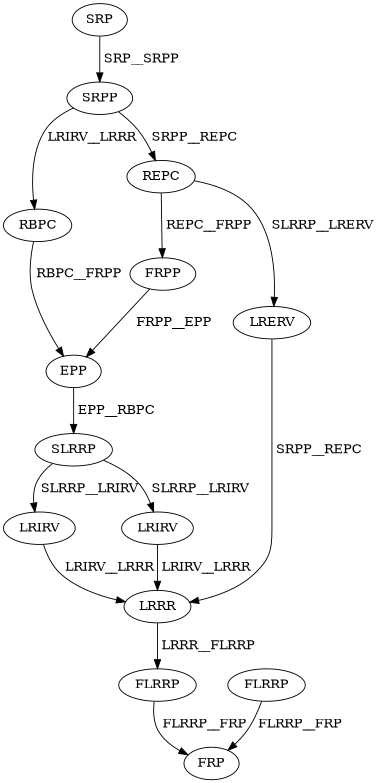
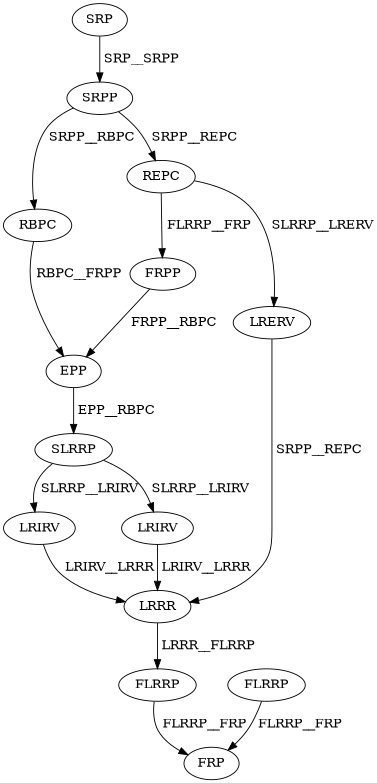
(90, 137) -> (90, 137)
(207, 225) -> (207, 225)
(172, 323) -> (172, 323)
